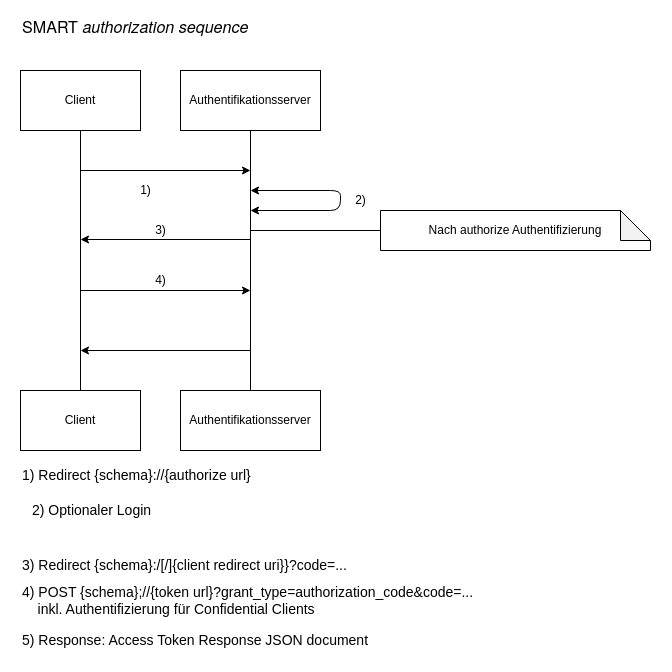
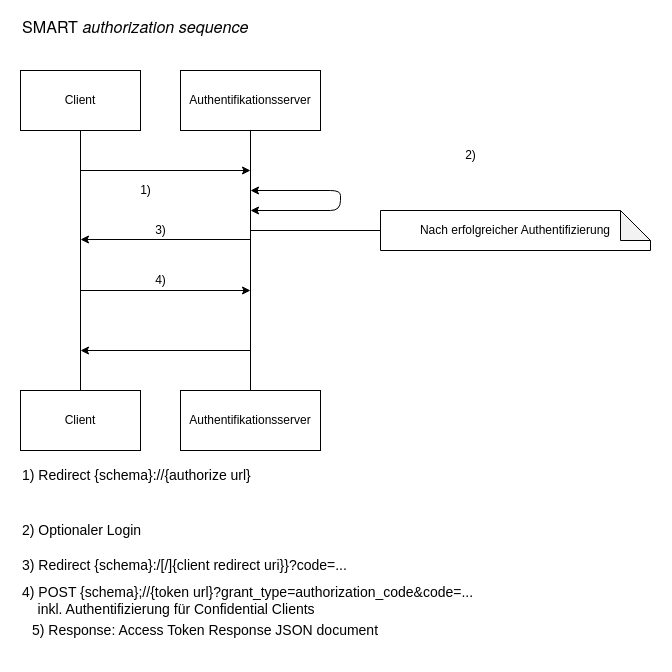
(361, 201) -> (471, 156)
(516, 231) -> (516, 231)
(316, 511) -> (306, 531)
(306, 641) -> (316, 631)
